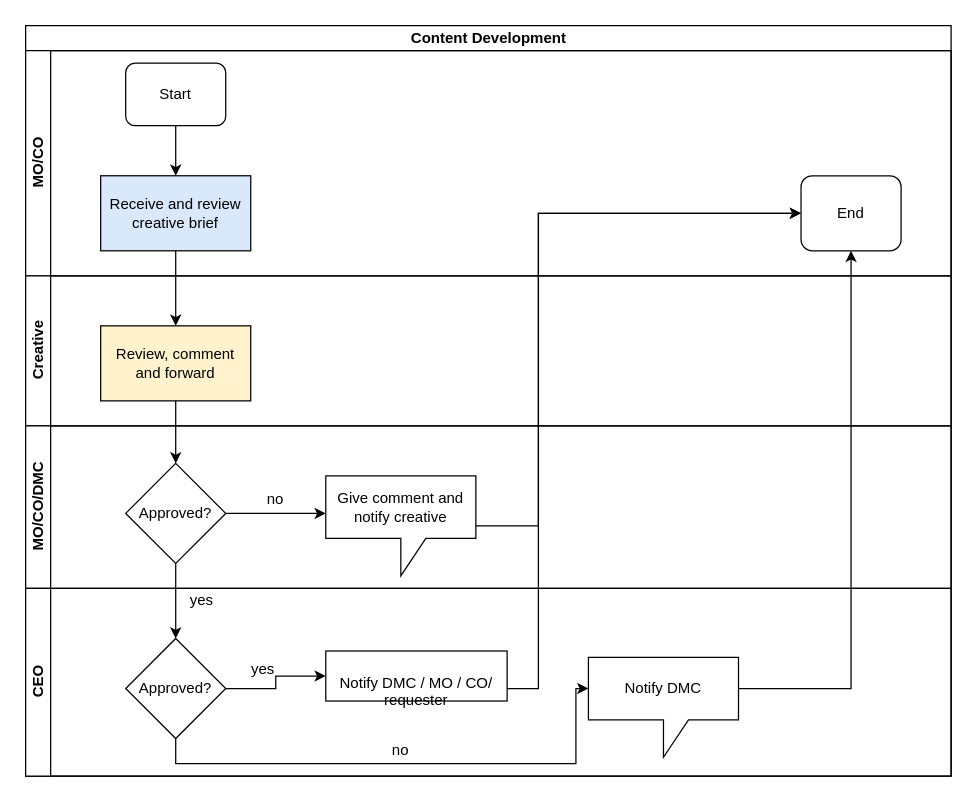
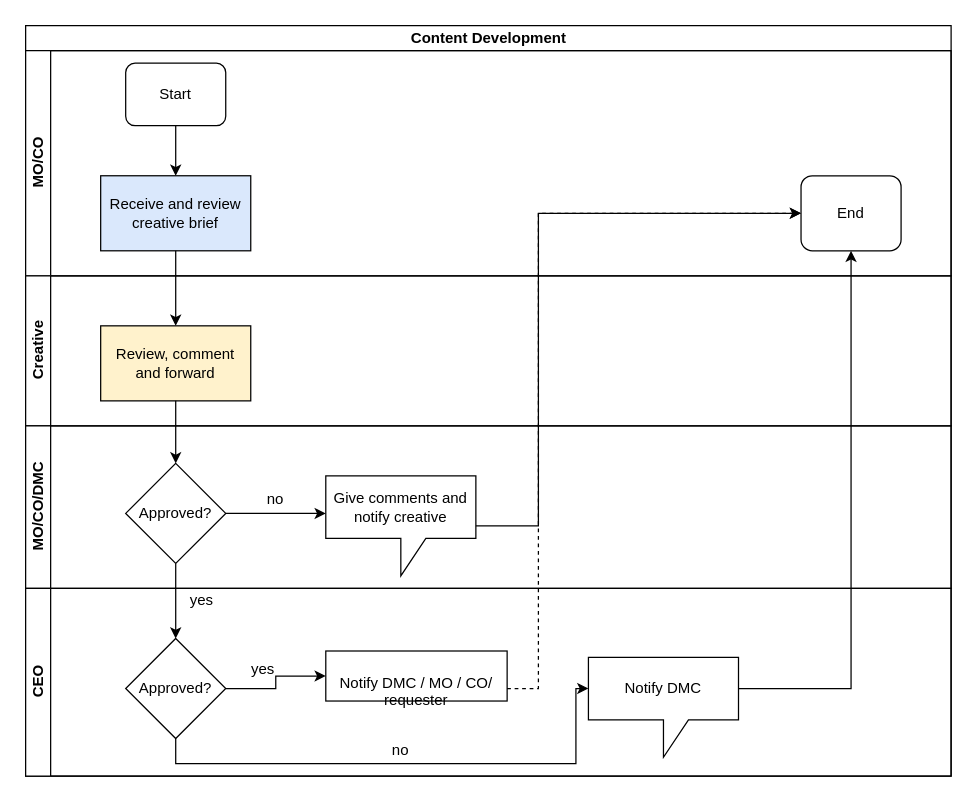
(401, 507) -> (401, 507)
(538, 623) -> (538, 623)
